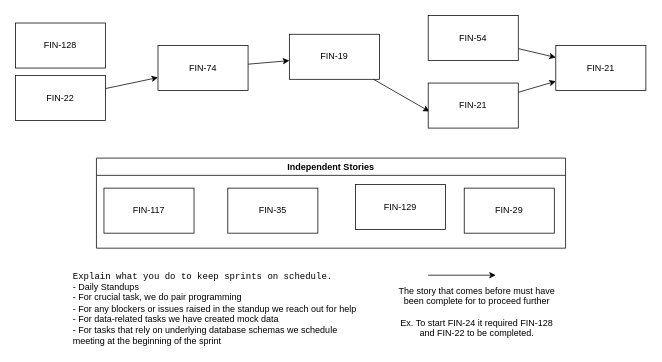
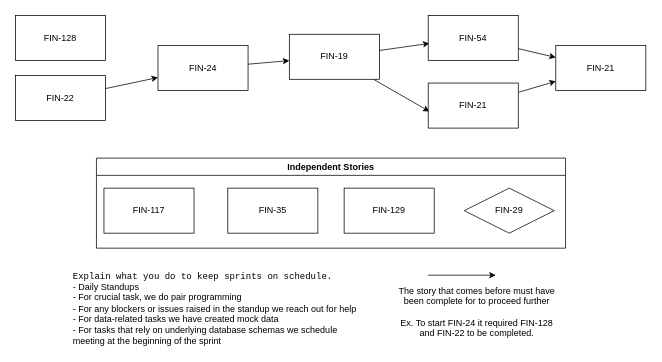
(60, 45) -> (60, 38)
none -> (401, 47)
(203, 68) -> (203, 68)
(400, 207) -> (389, 210)
(509, 210) -> (509, 210)
